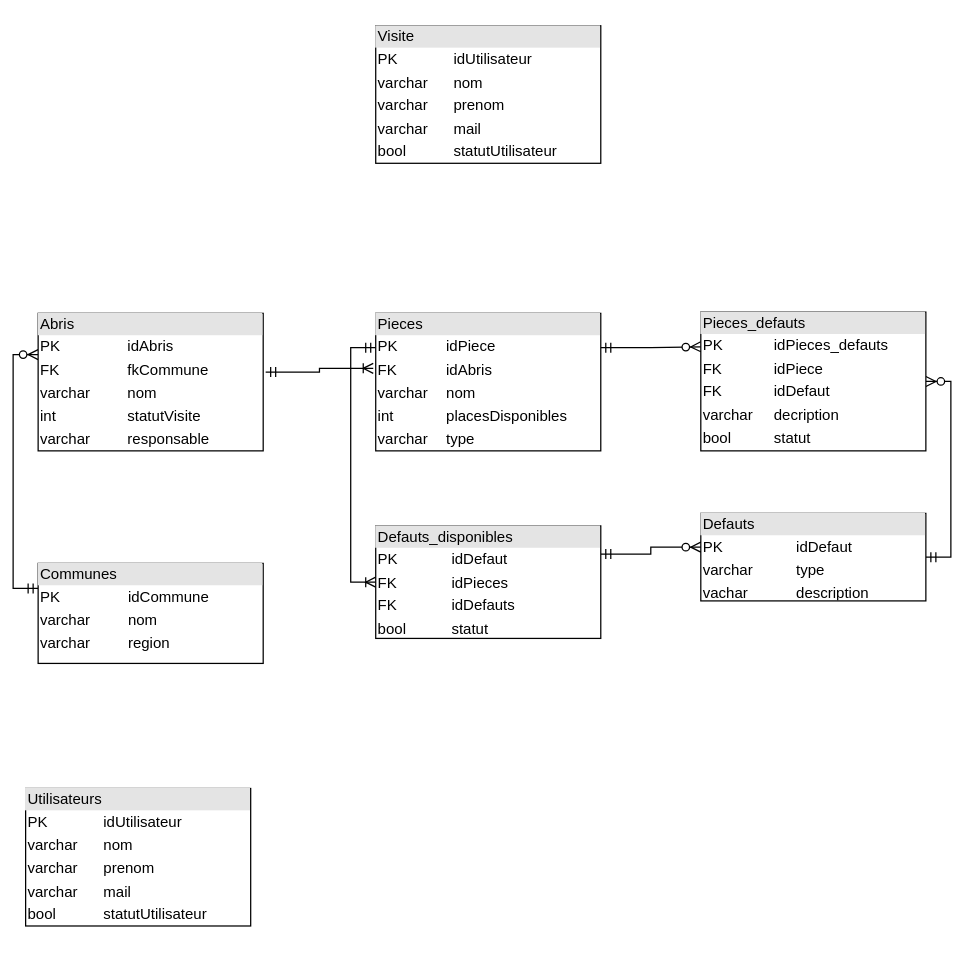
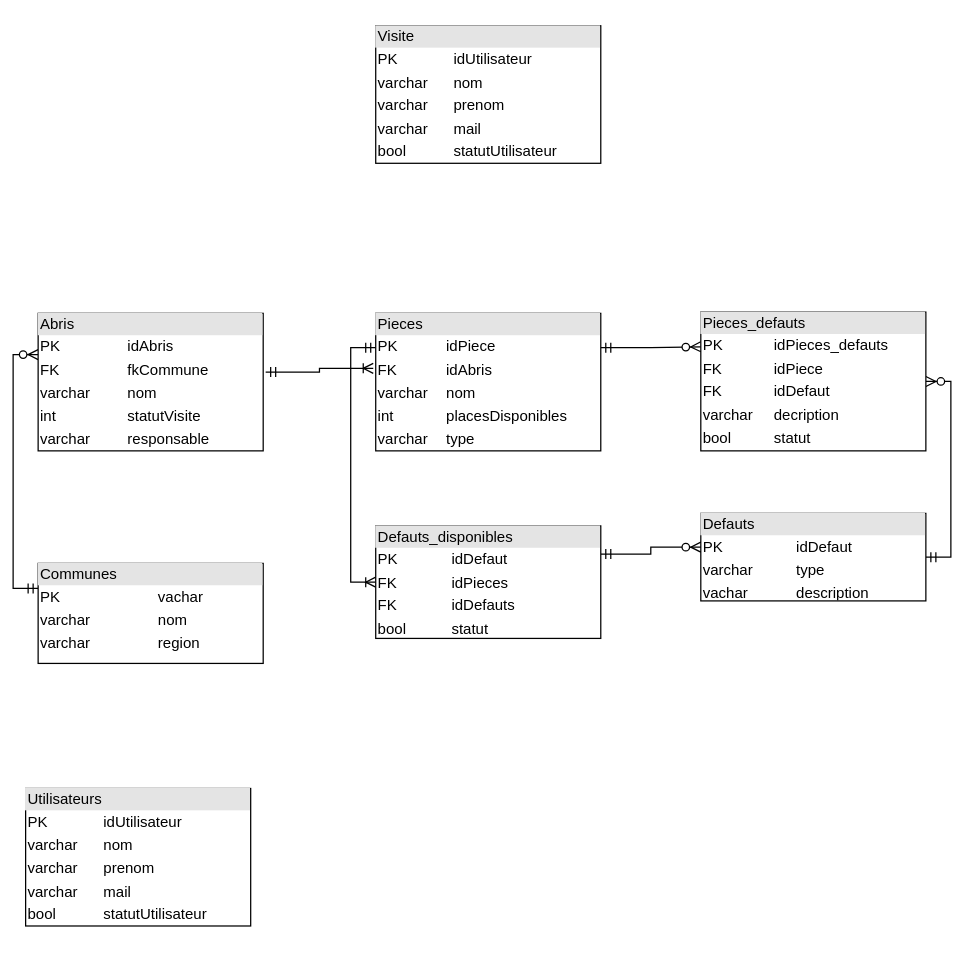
(91, 599) -> (91, 599)
